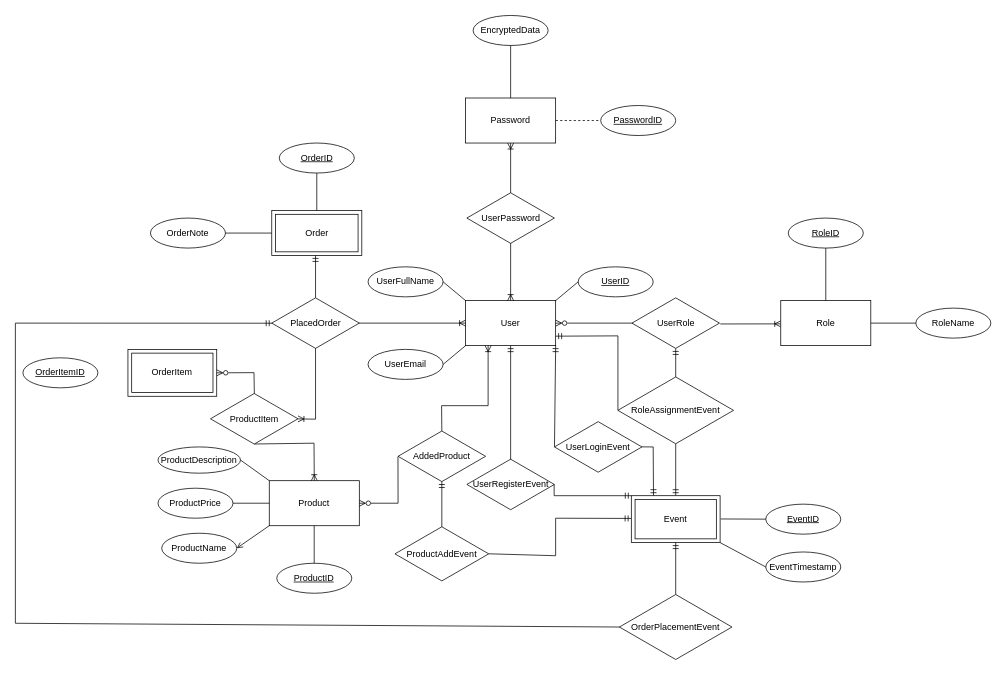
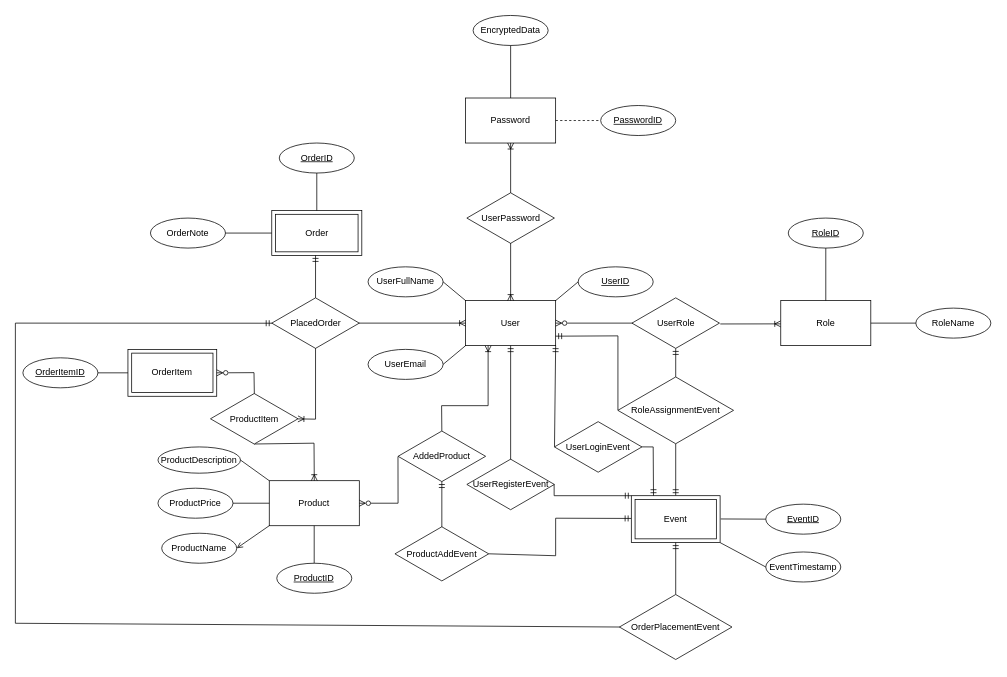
none -> (113, 373)
